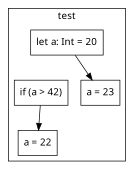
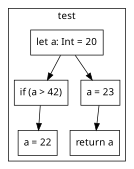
none -> (56, 65)
none -> (95, 143)
